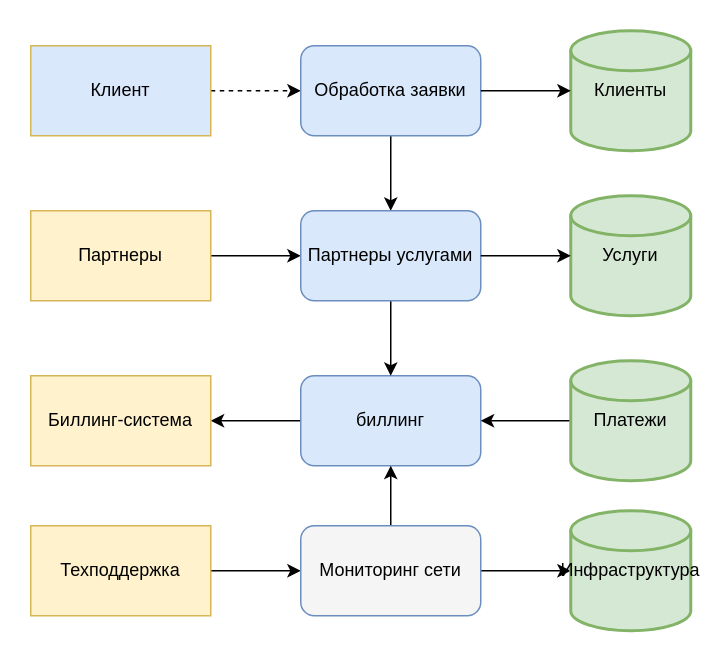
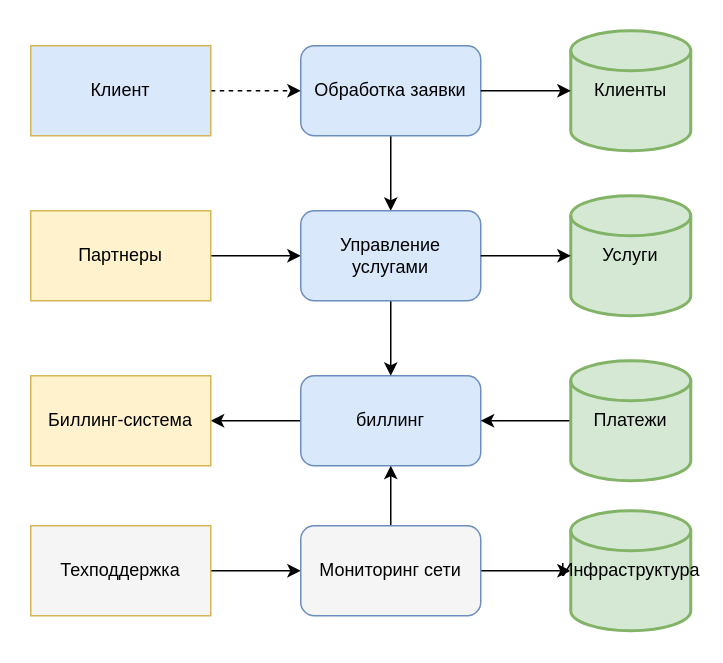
(391, 256) -> (391, 256)
(121, 571) -> (121, 571)
